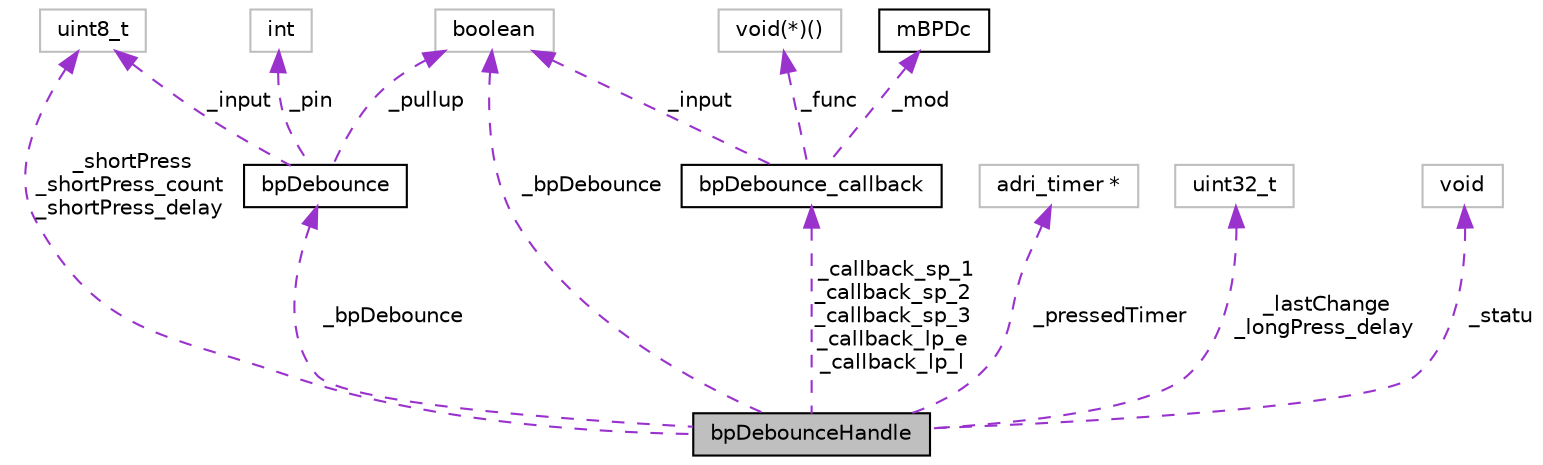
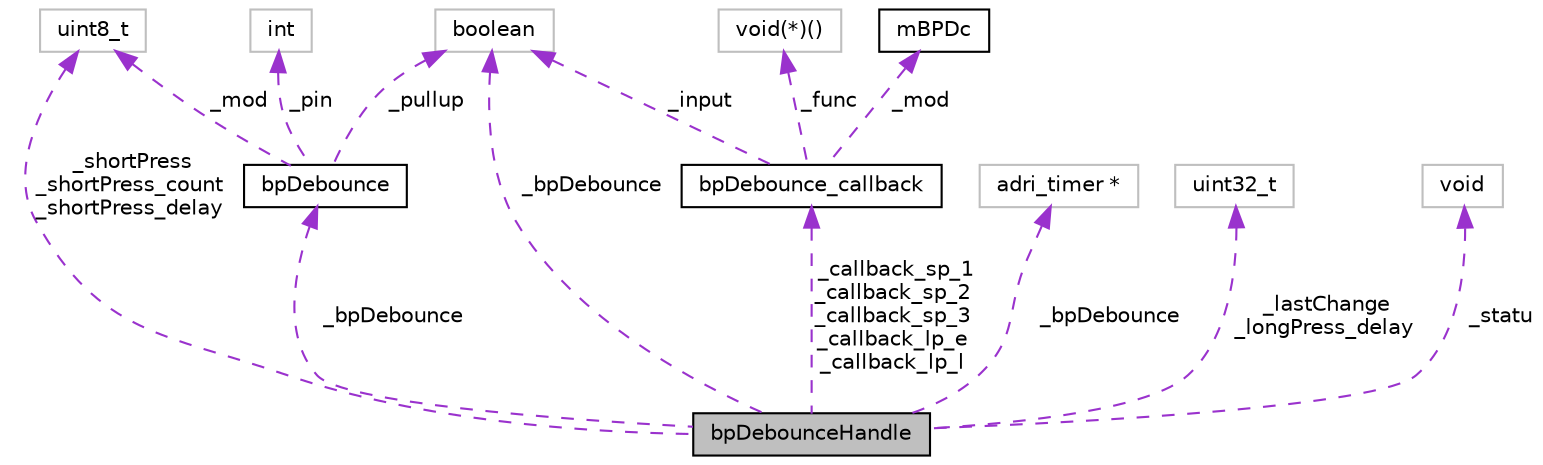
(237, 101) -> (237, 101)
(1108, 317) -> (1108, 317)
